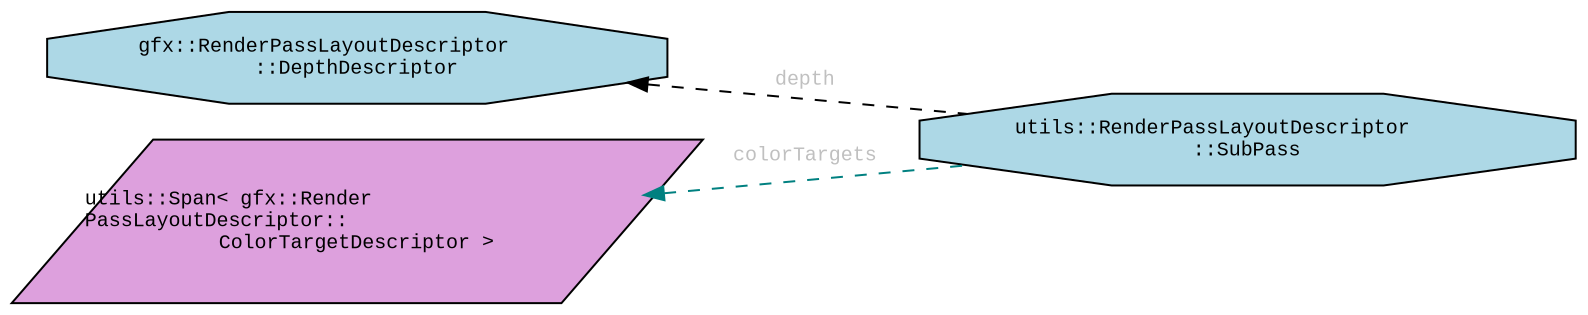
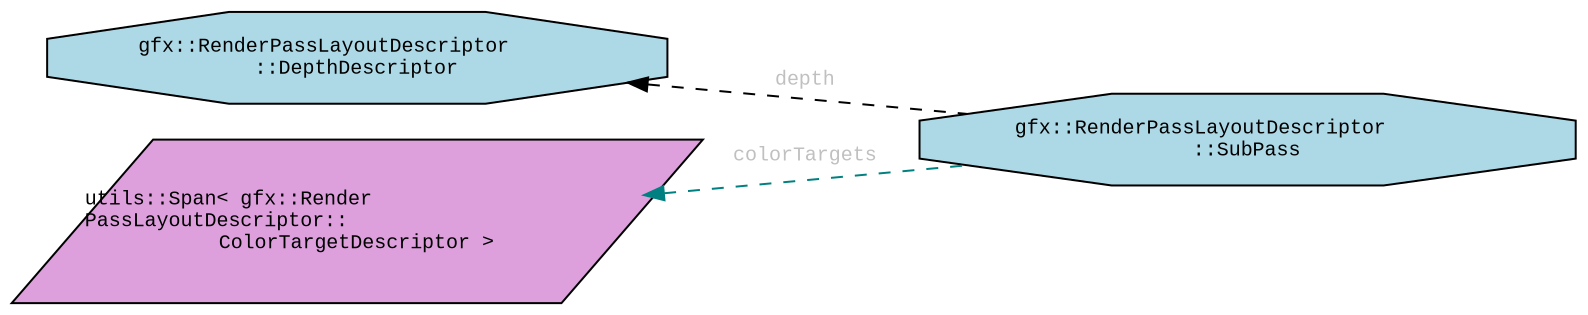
(1248, 140) -> (1248, 140)
